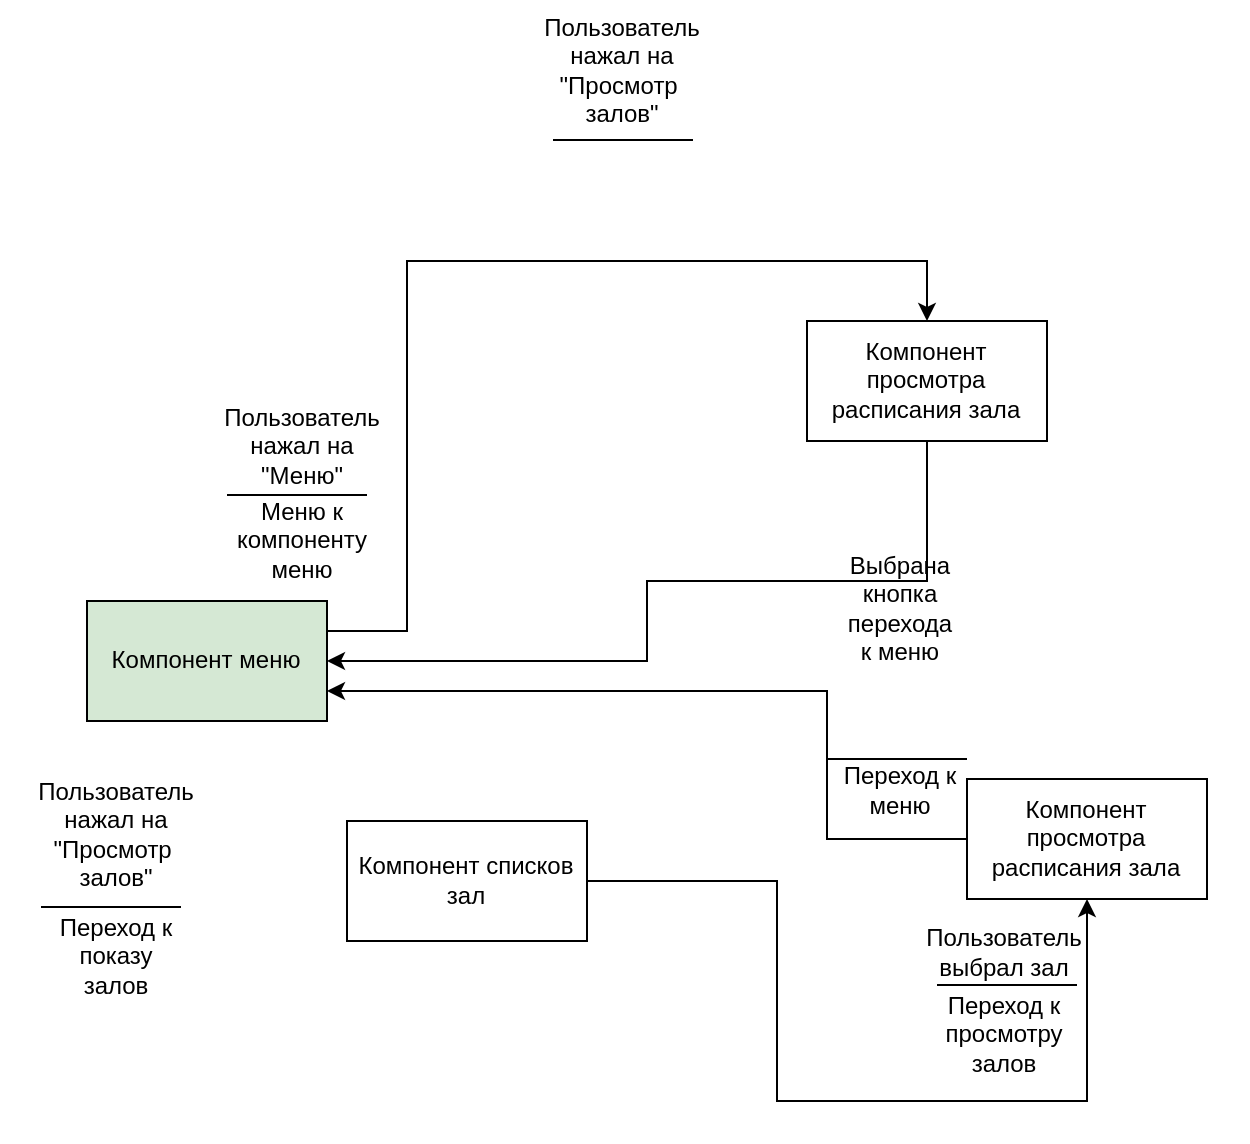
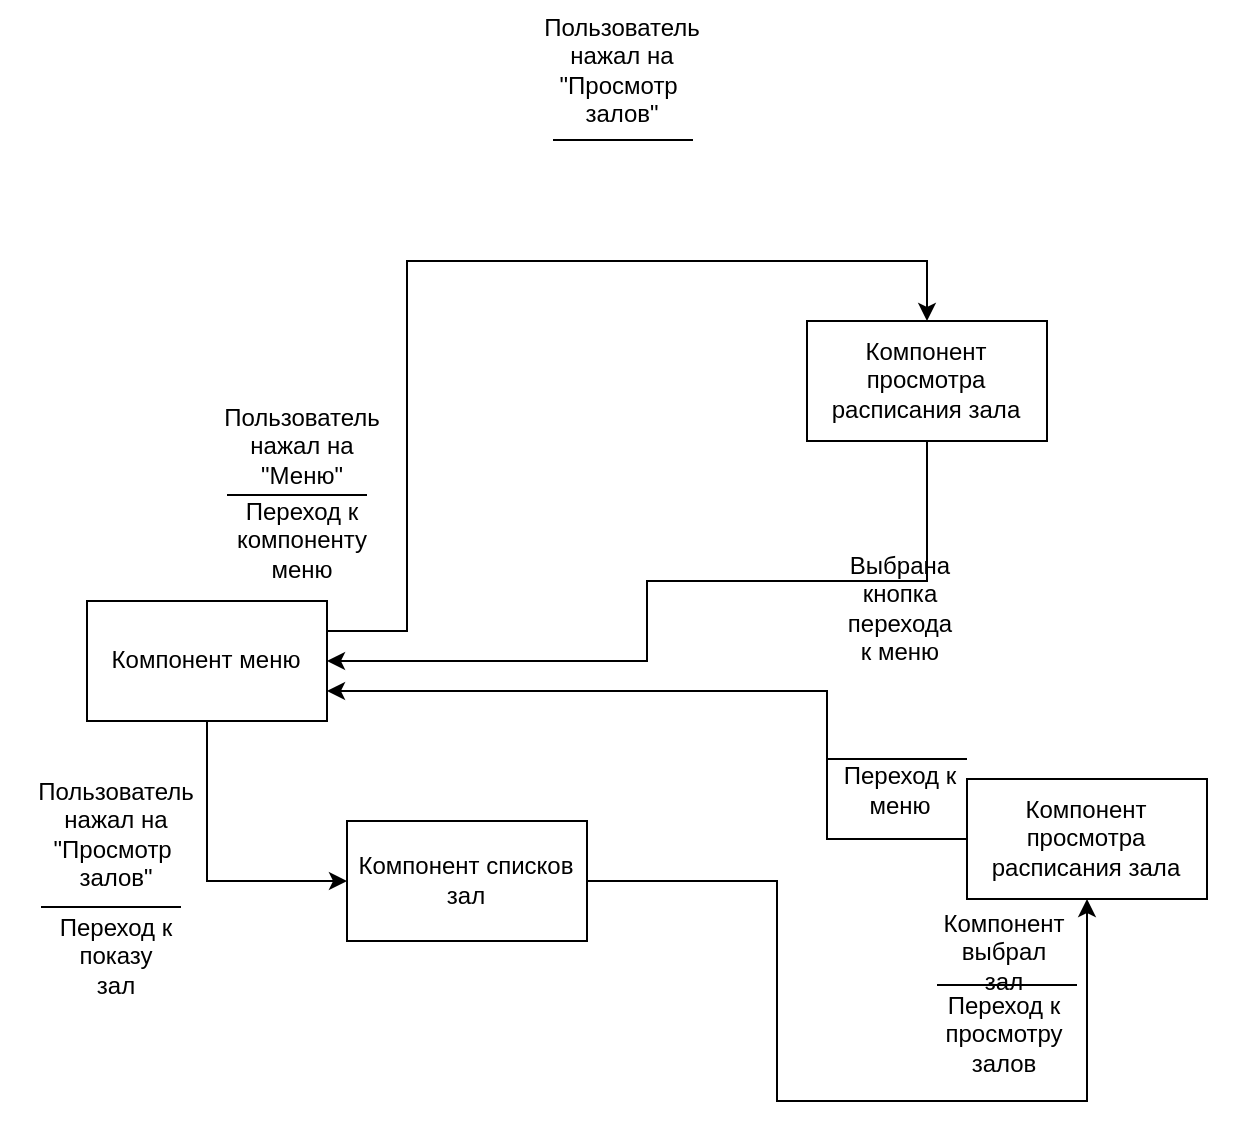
(303, 541) -> (303, 541)
(207, 661) -> (207, 661)
none -> (207, 864)
(1005, 953) -> (1005, 953)
(117, 957) -> (117, 957)
